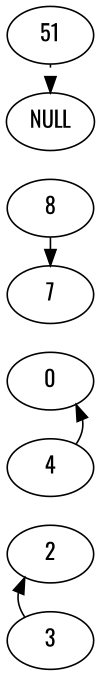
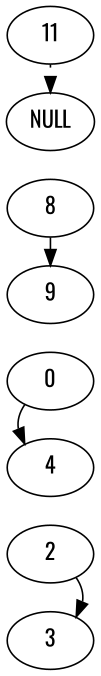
(50, 35) -> (50, 35)
(50, 295) -> (50, 295)
(82, 433) -> (19, 416)
(19, 606) -> (82, 589)
